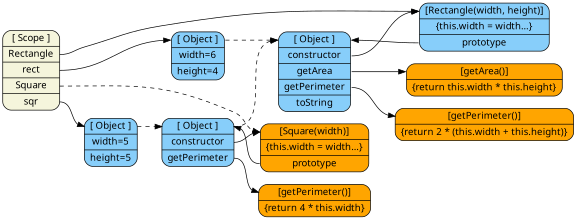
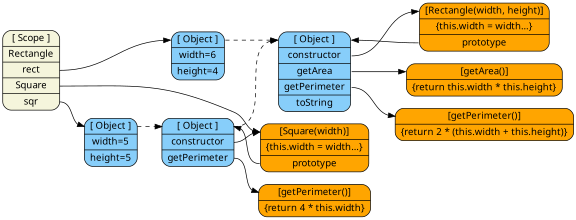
(233, 16) -> none
(484, 27) -> (484, 27)
(162, 90) -> (162, 90)
